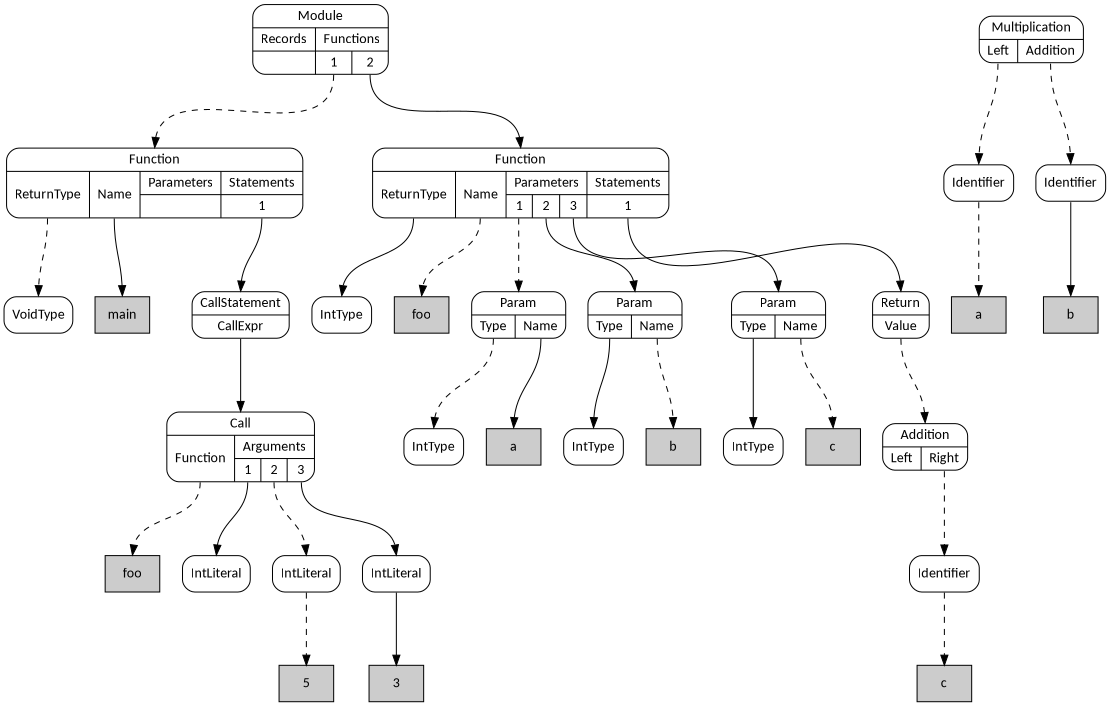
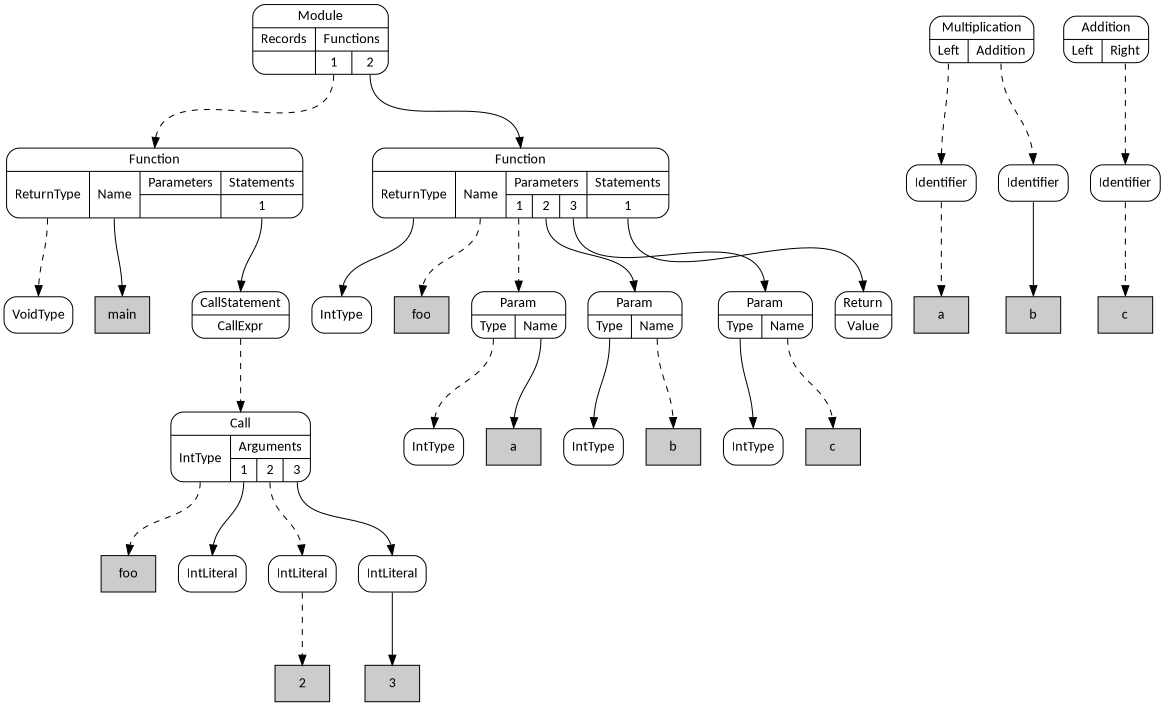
(241, 370) -> (241, 370)
(911, 376) -> none
(201, 458) -> (201, 458)
(306, 684) -> (302, 684)
